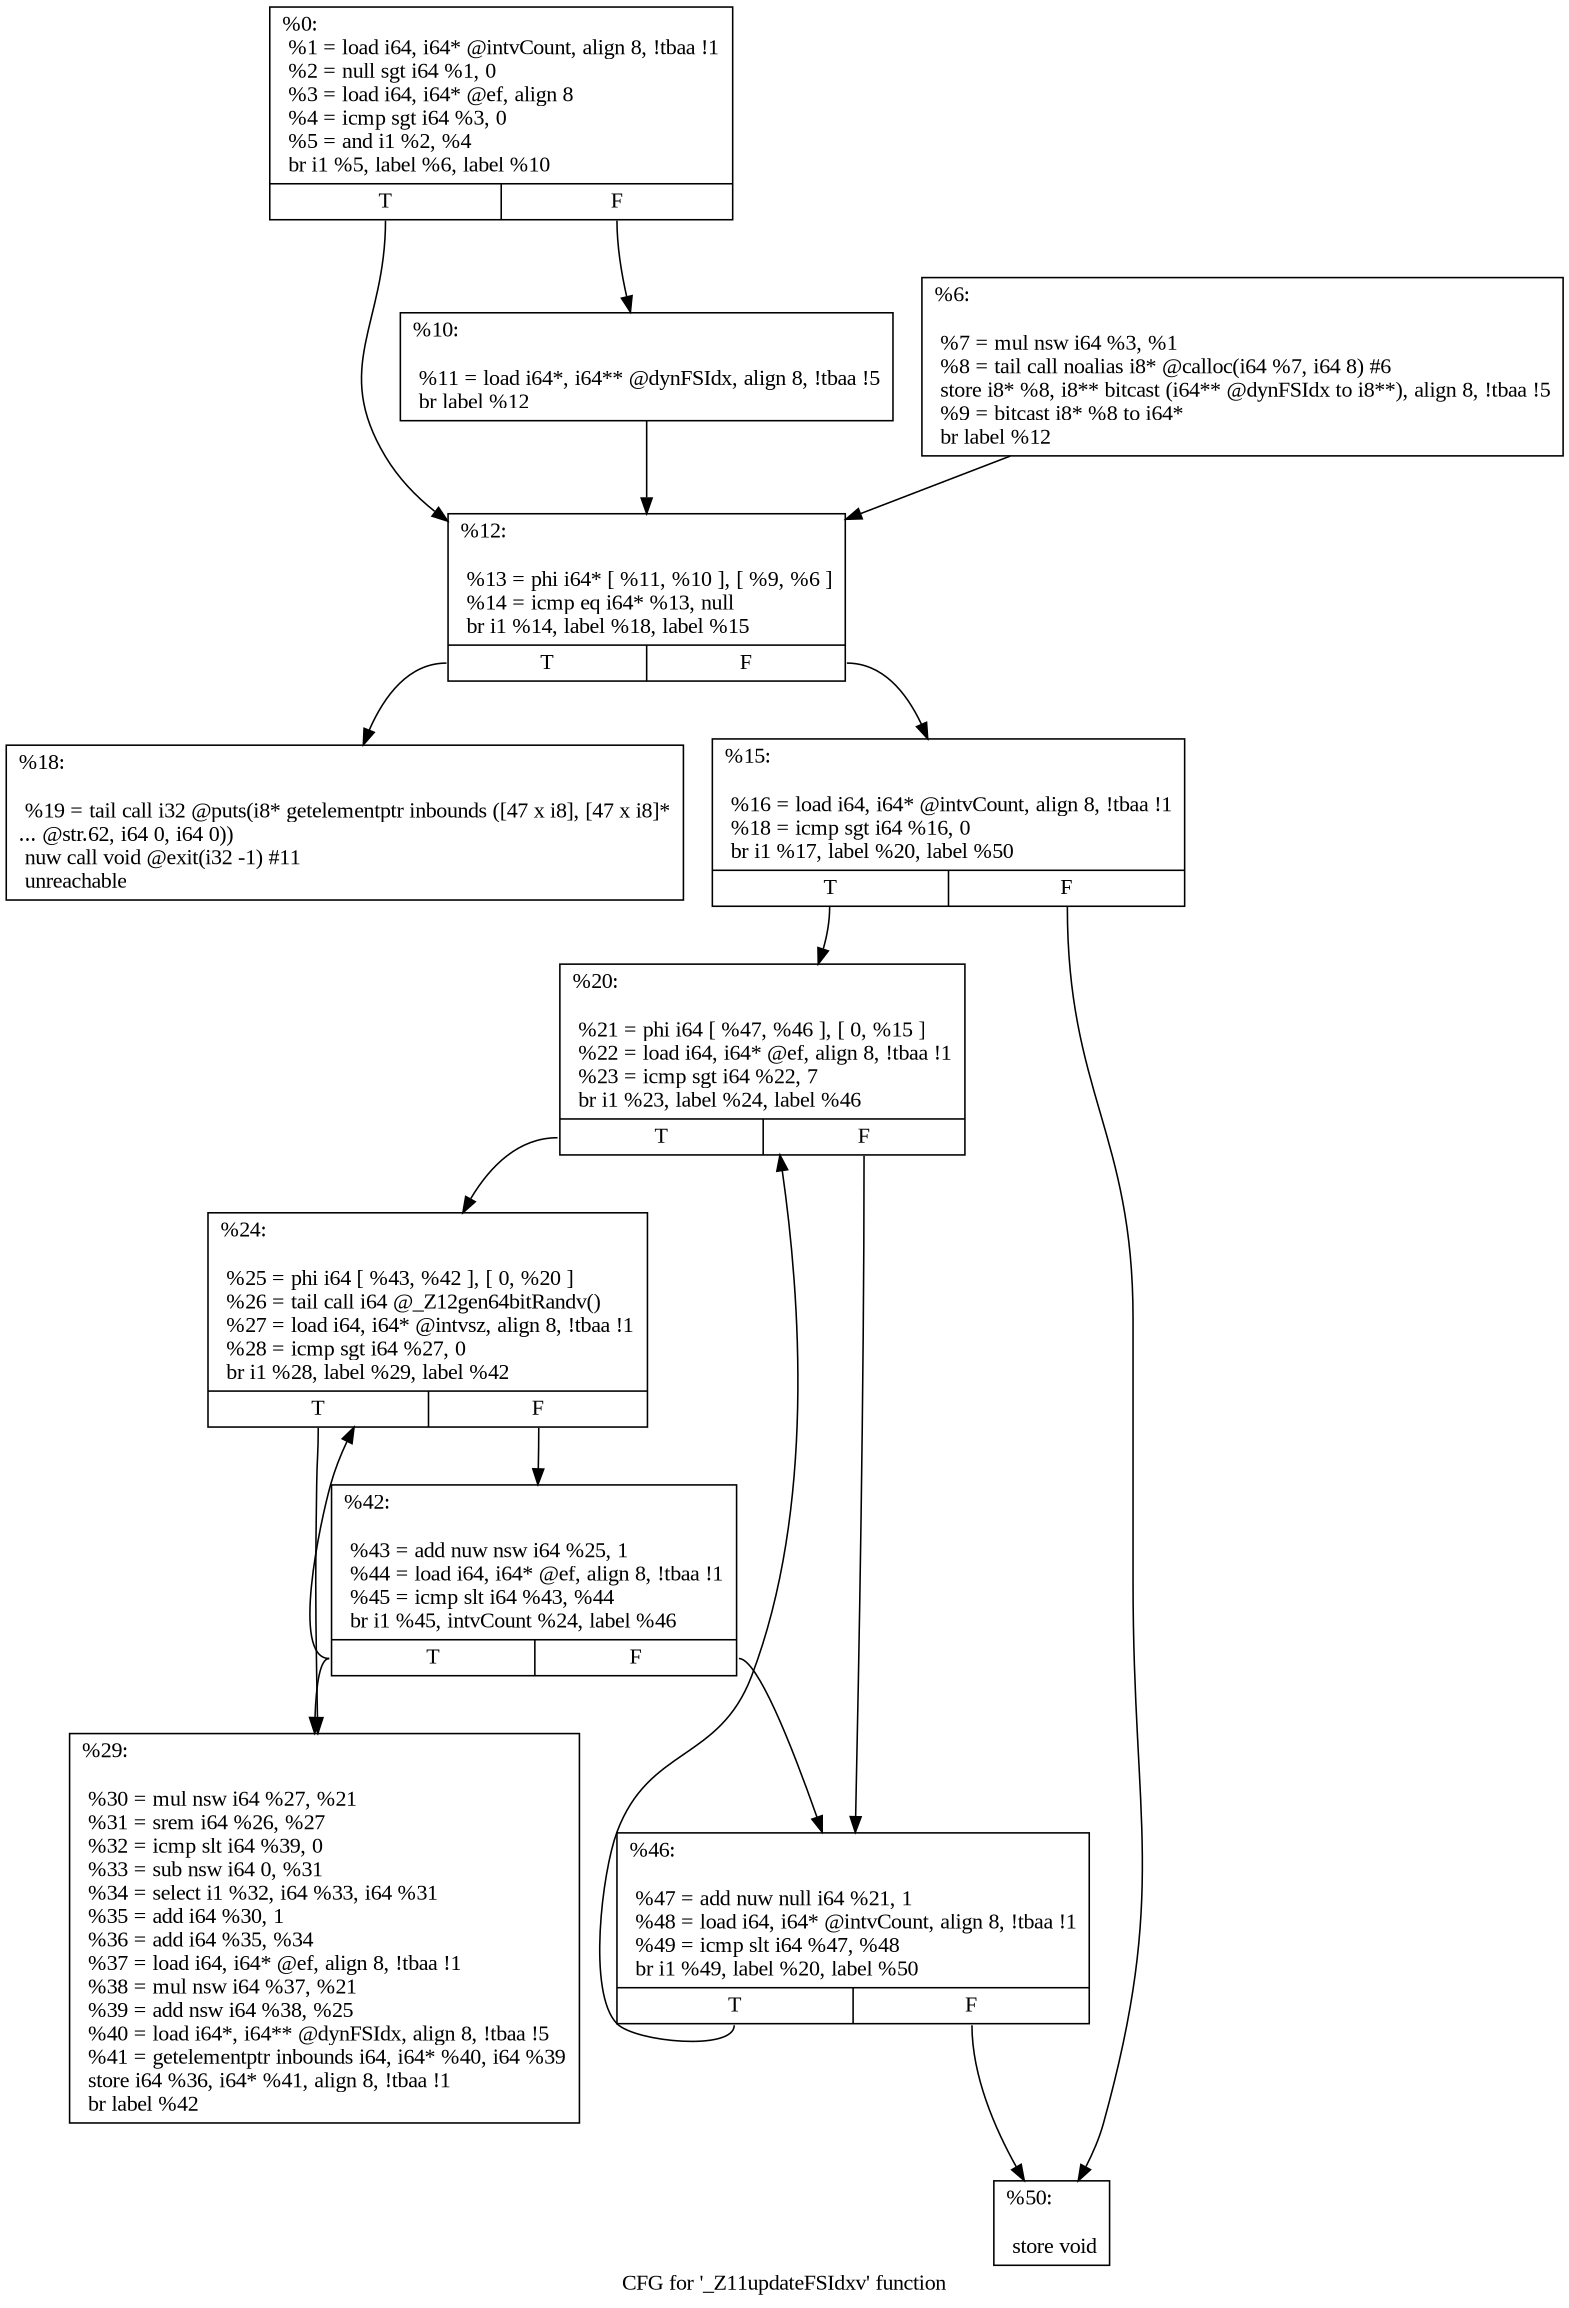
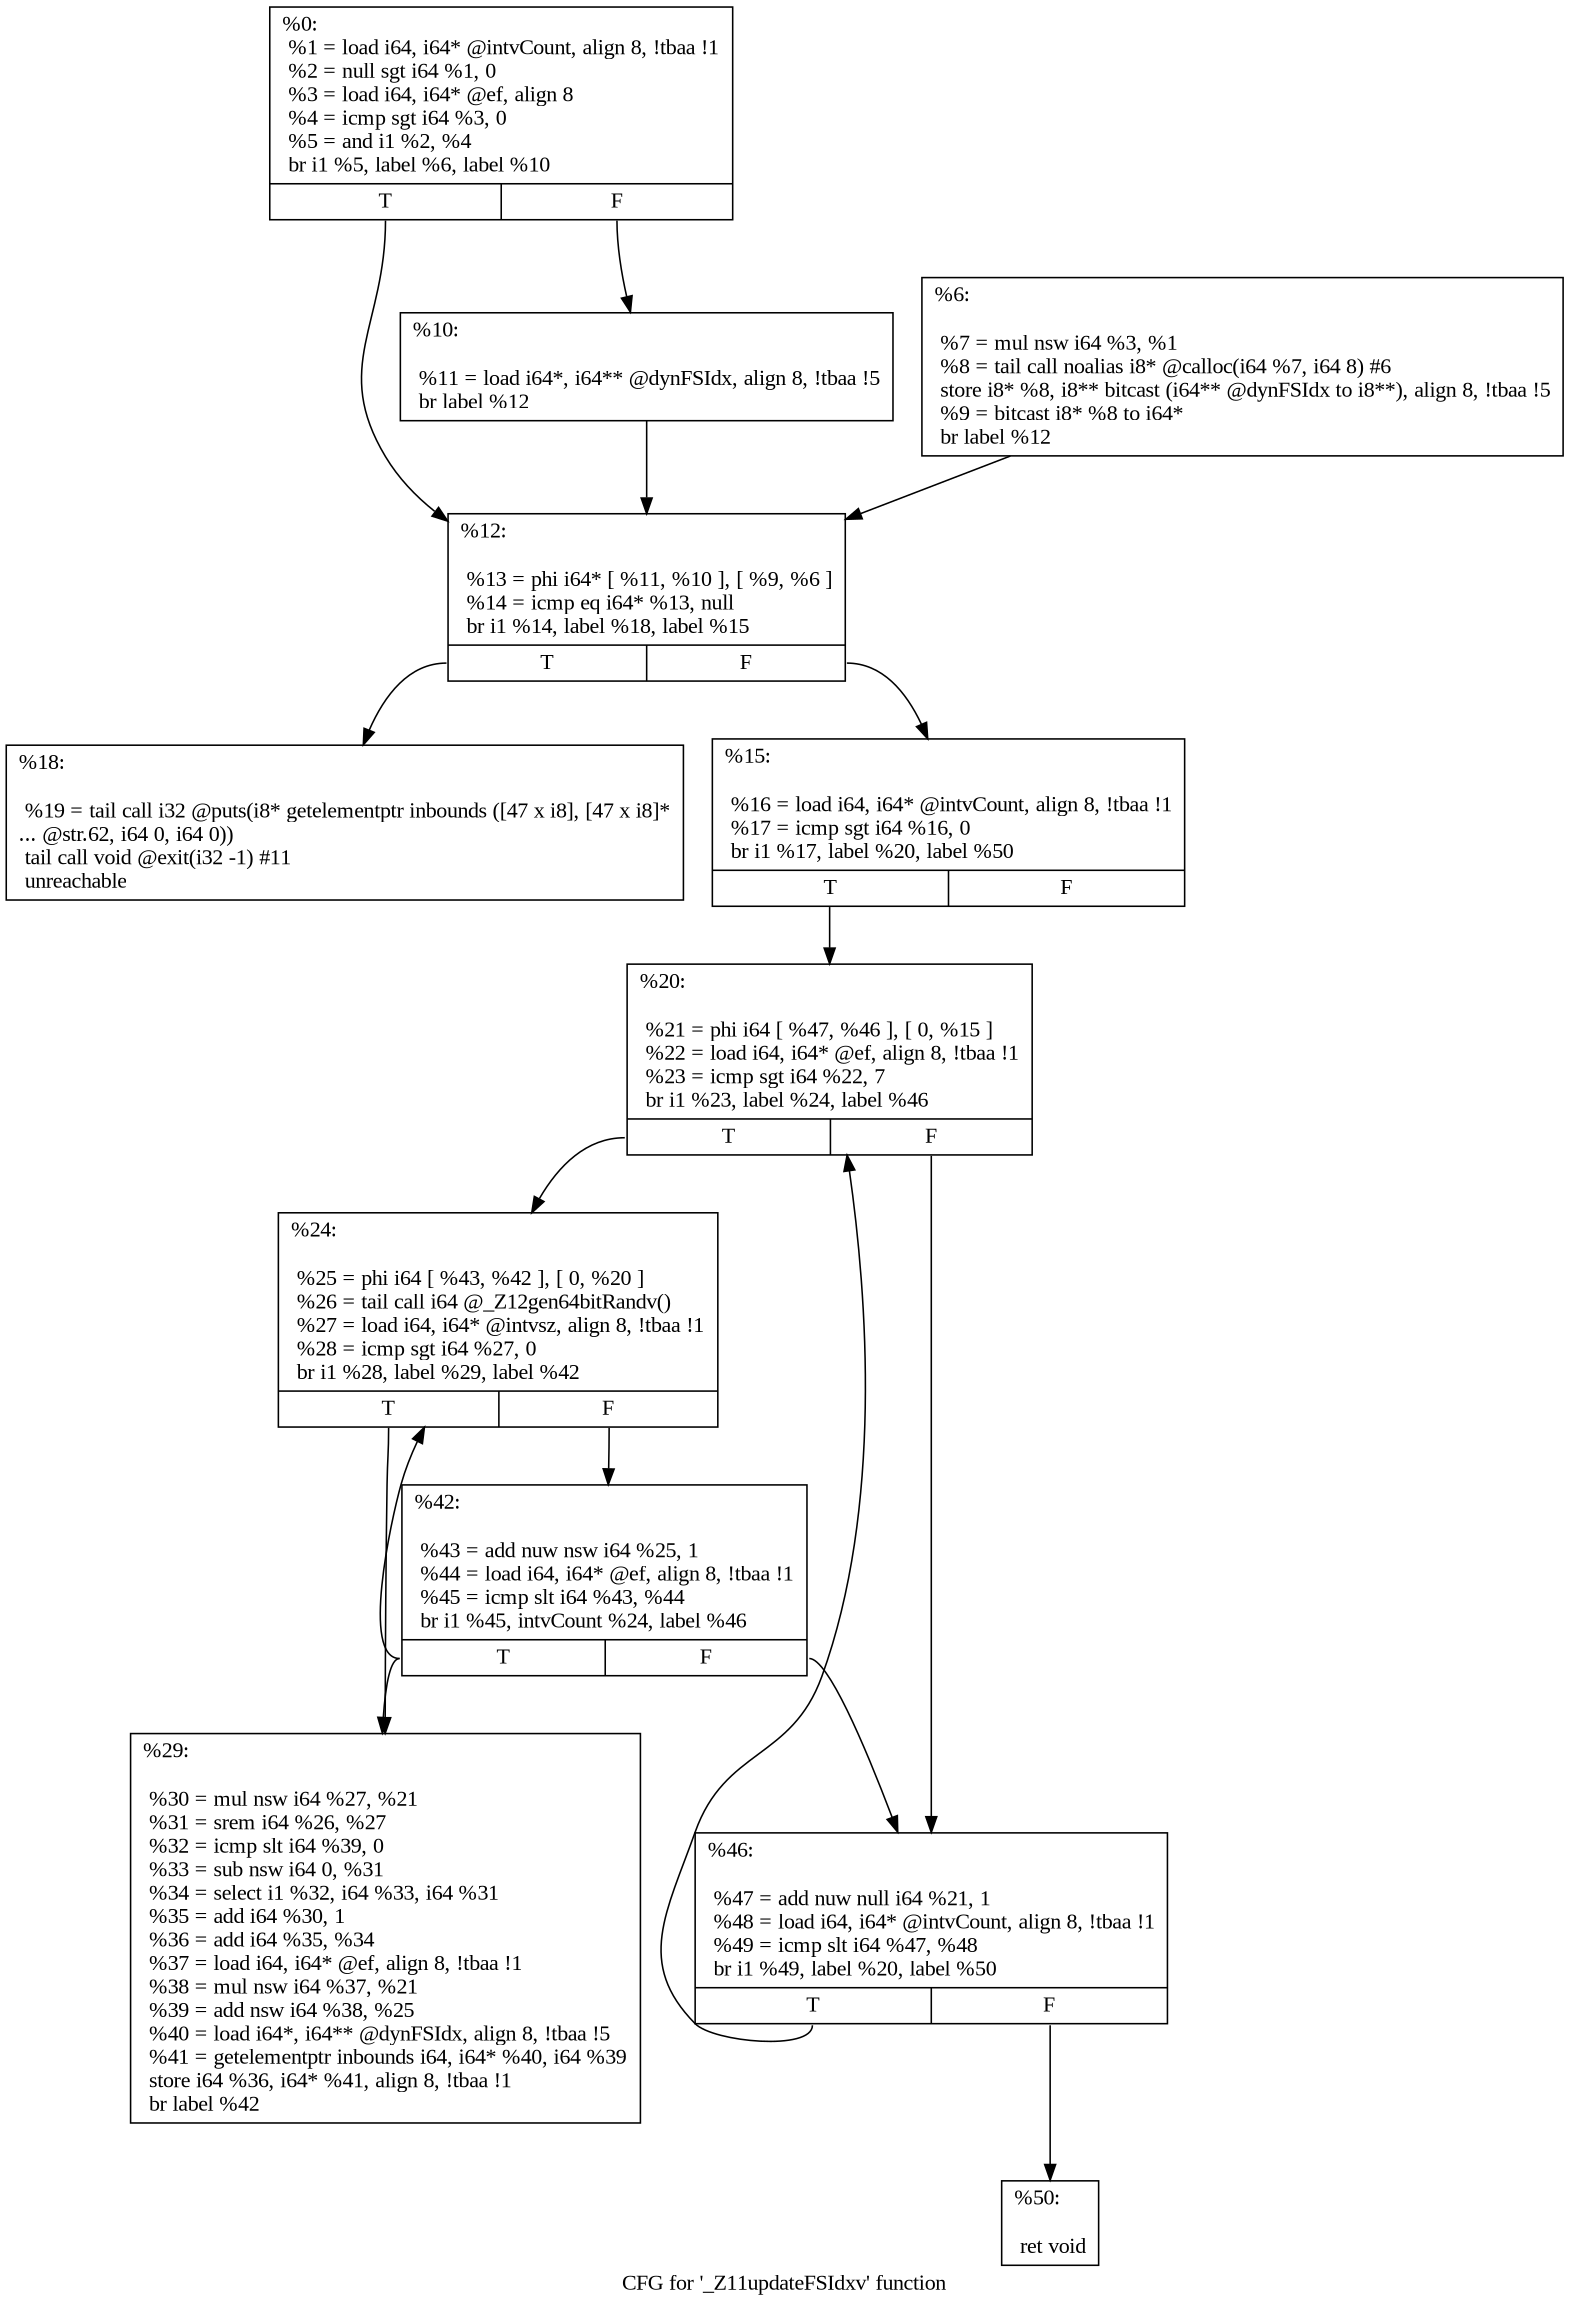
(848, 828) -> (848, 828)
(160, 858) -> (156, 858)
(1133, 1537) -> none
(1052, 2247) -> (1050, 2247)
